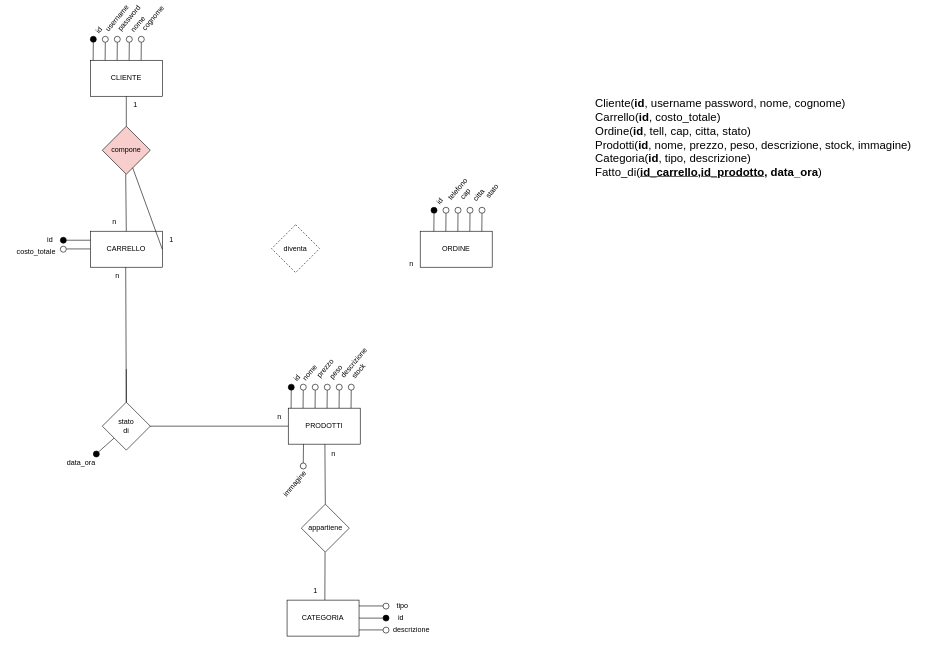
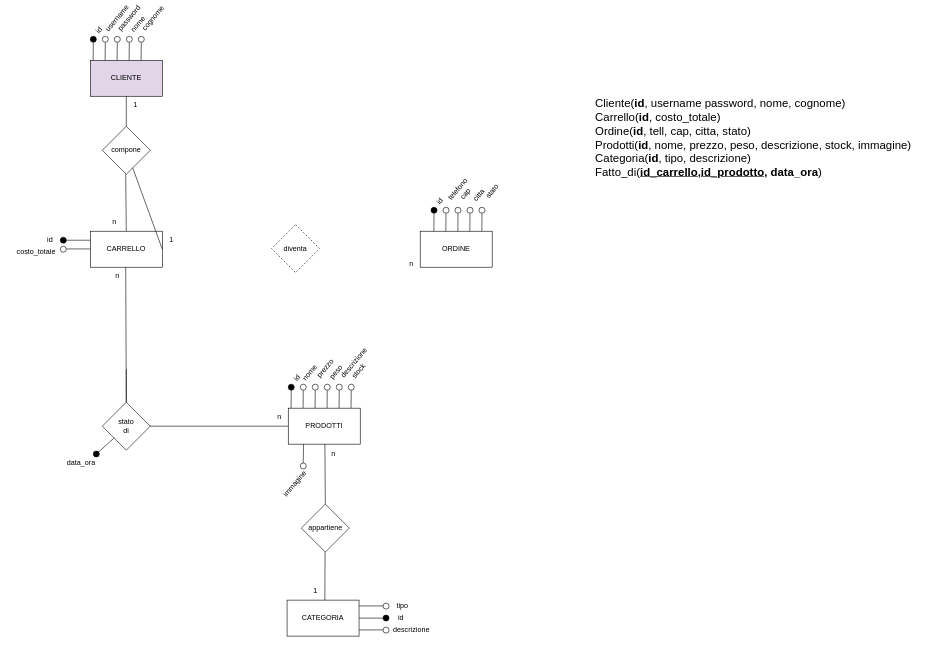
(126, 78) -> (126, 78)
(126, 150) -> (126, 150)
